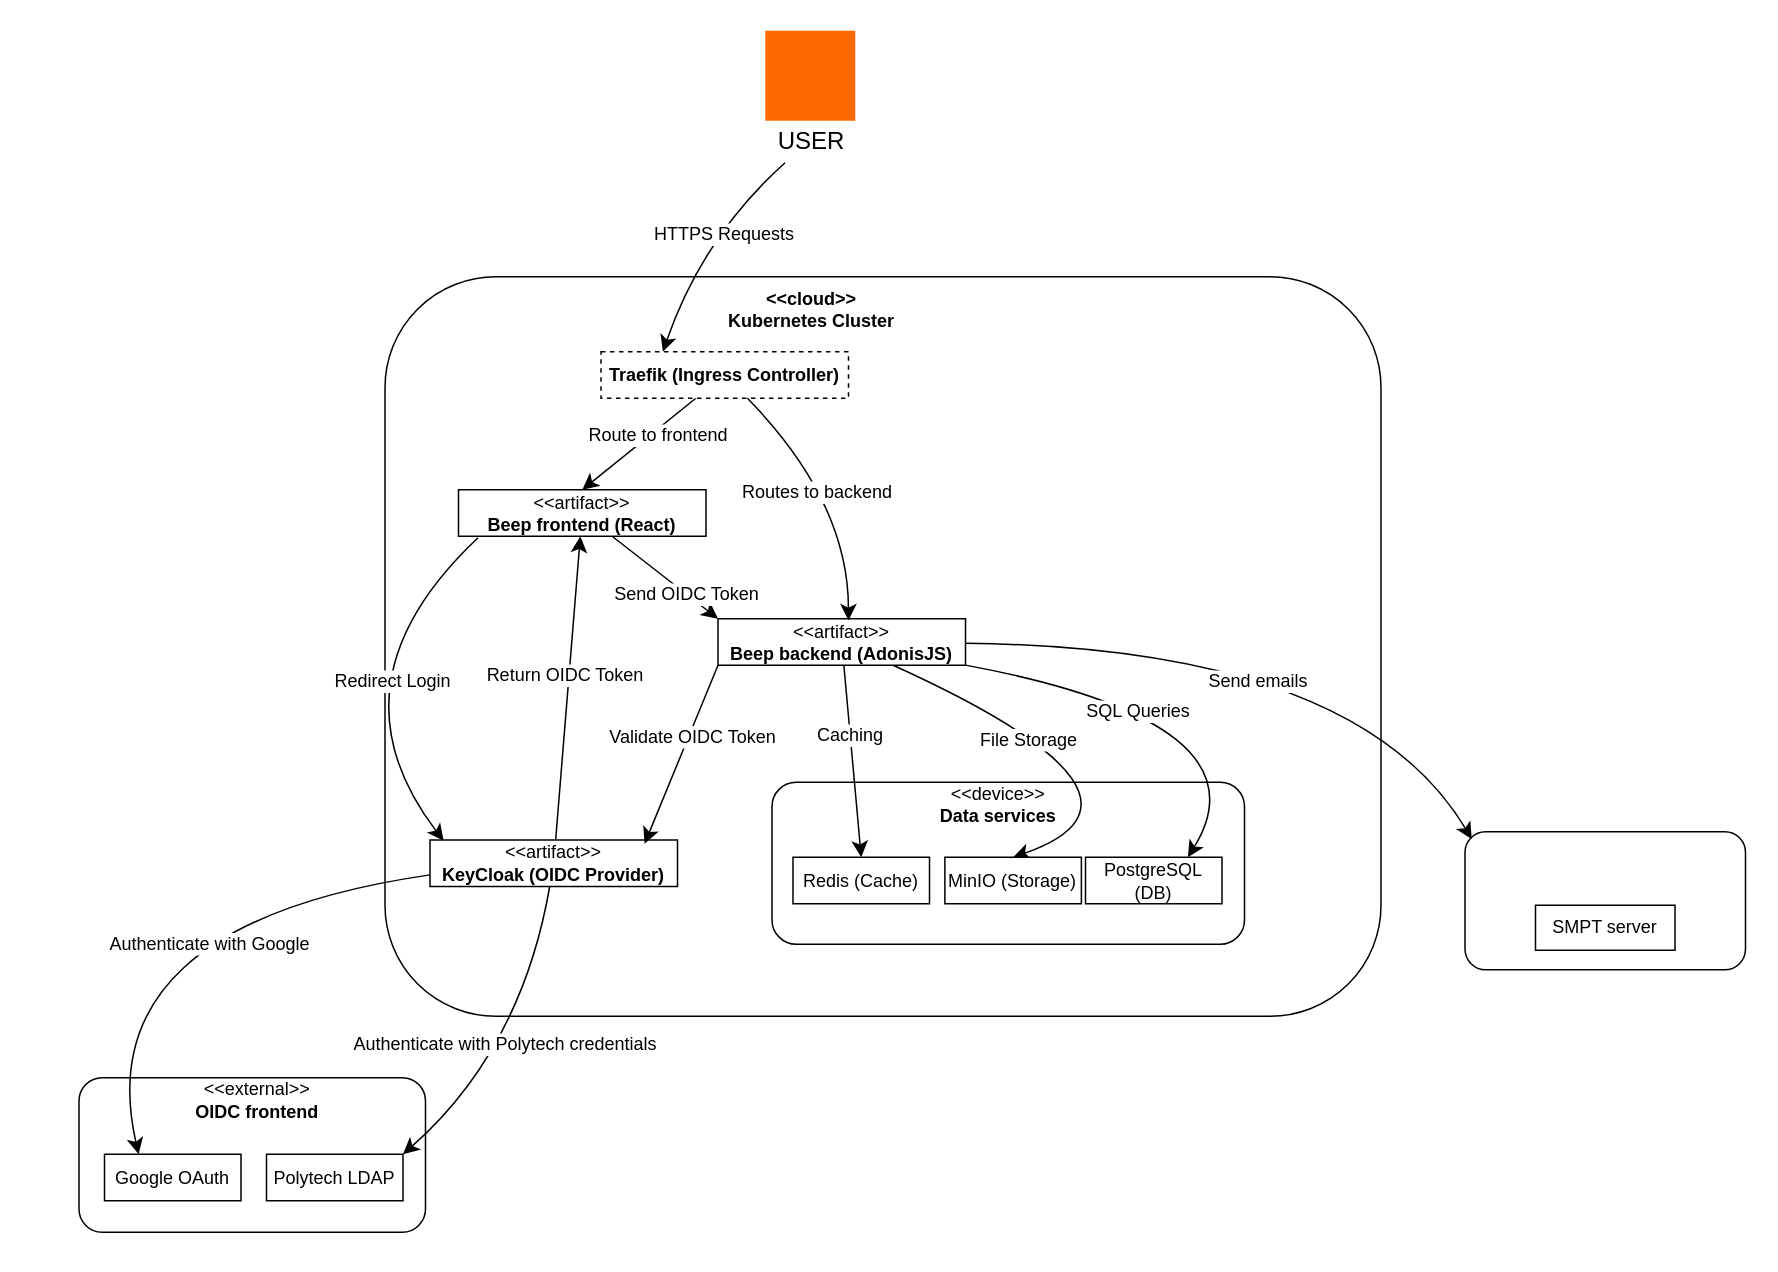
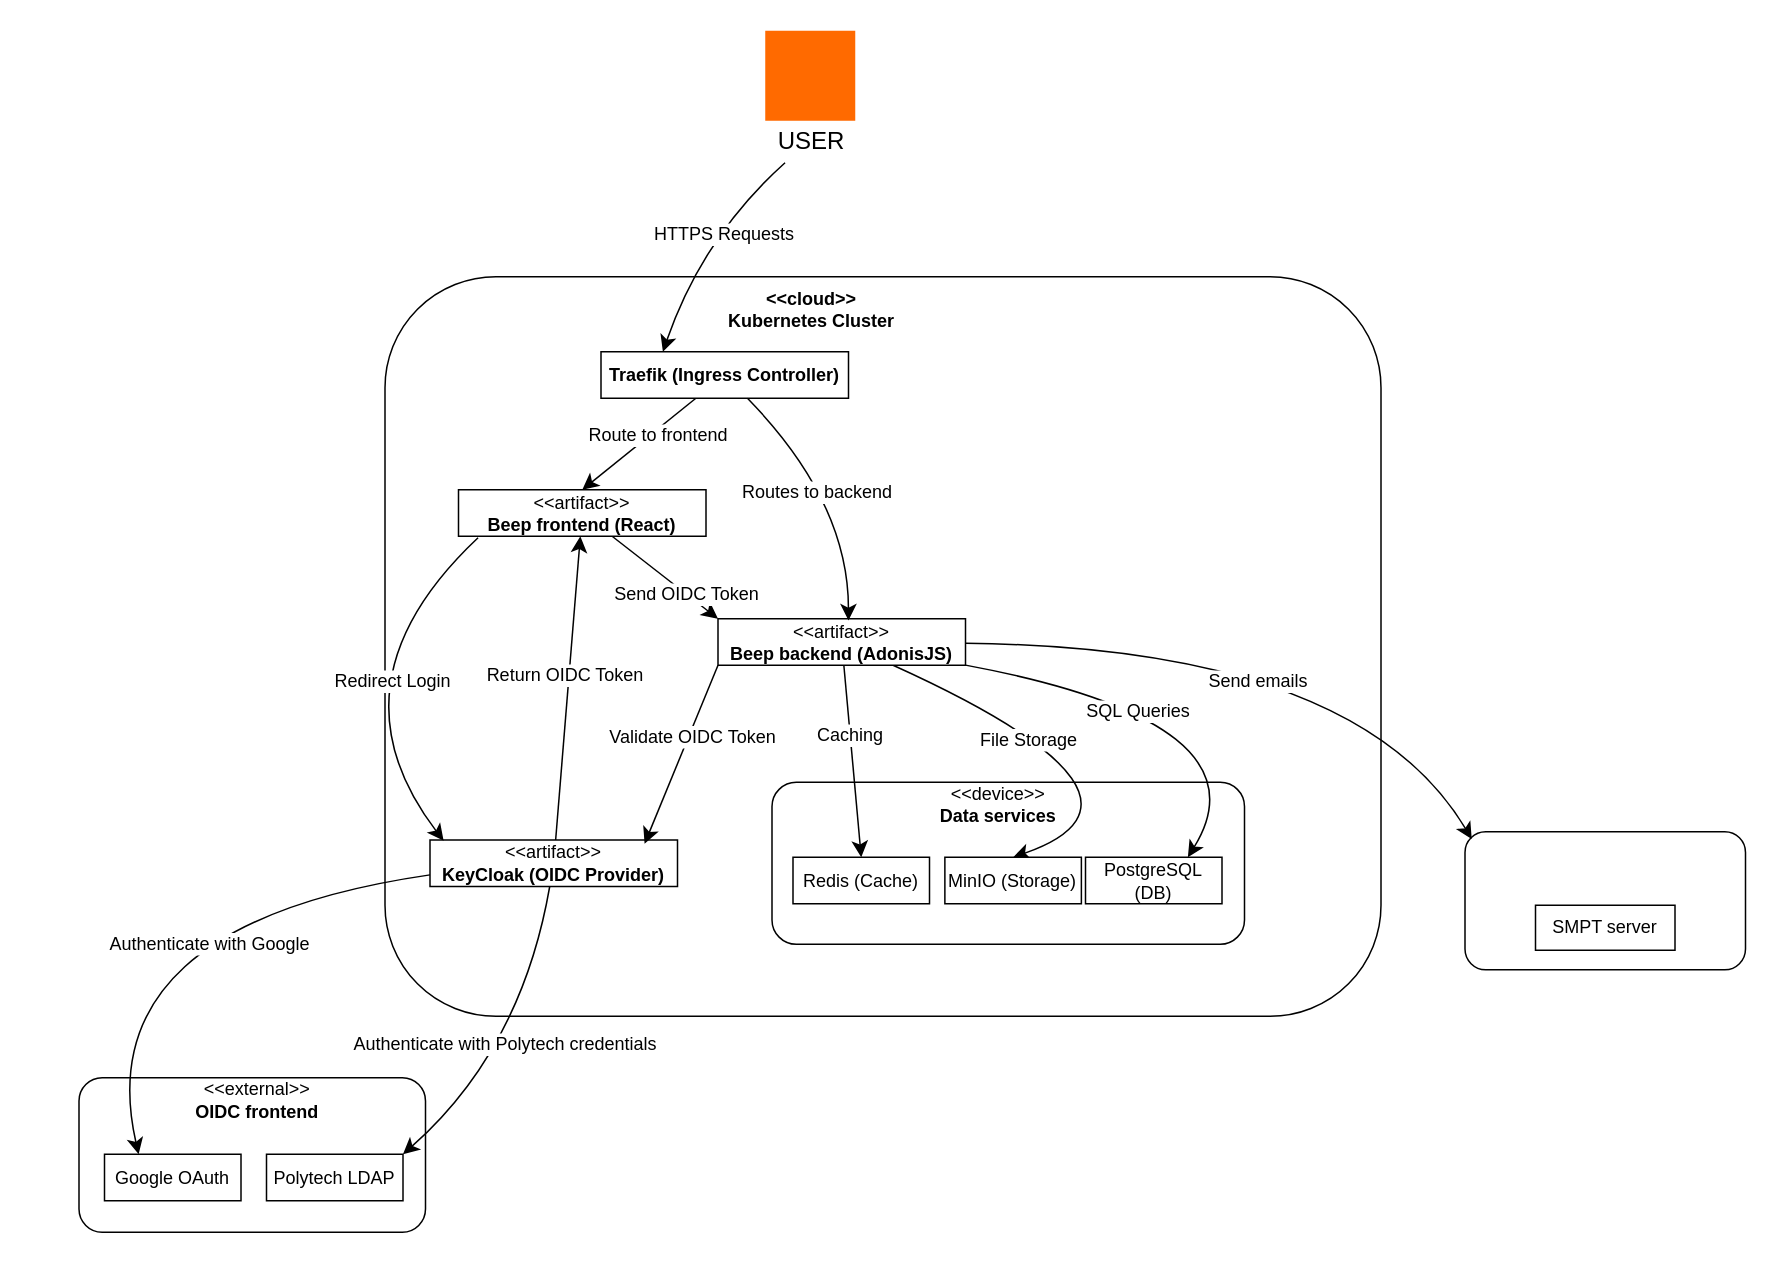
(725, 375) -> (725, 375)
